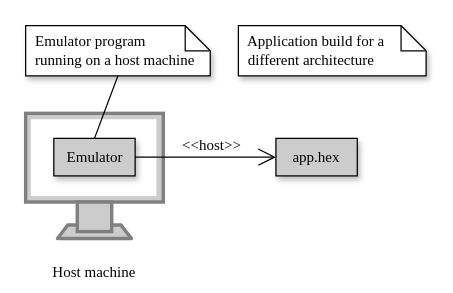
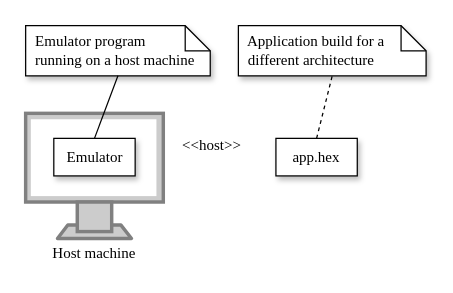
none -> (324, 107)
(94, 157) -> (94, 157)
(203, 157) -> none
(316, 157) -> (316, 157)
(94, 272) -> (94, 253)
